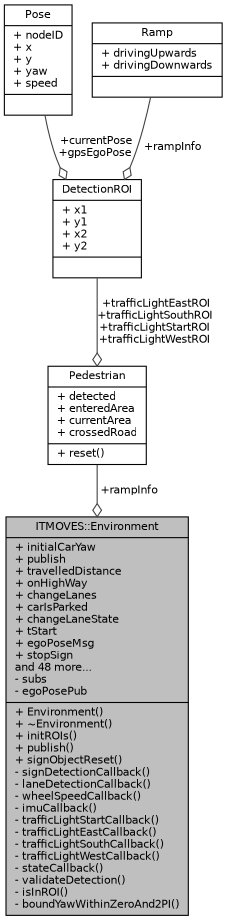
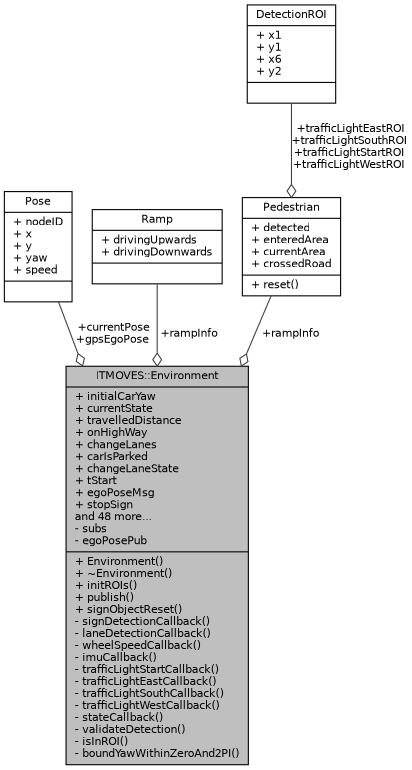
(142, 133) -> (157, 318)
(51, 142) -> (68, 328)
(75, 234) -> (269, 59)
(40, 559) -> (114, 409)
